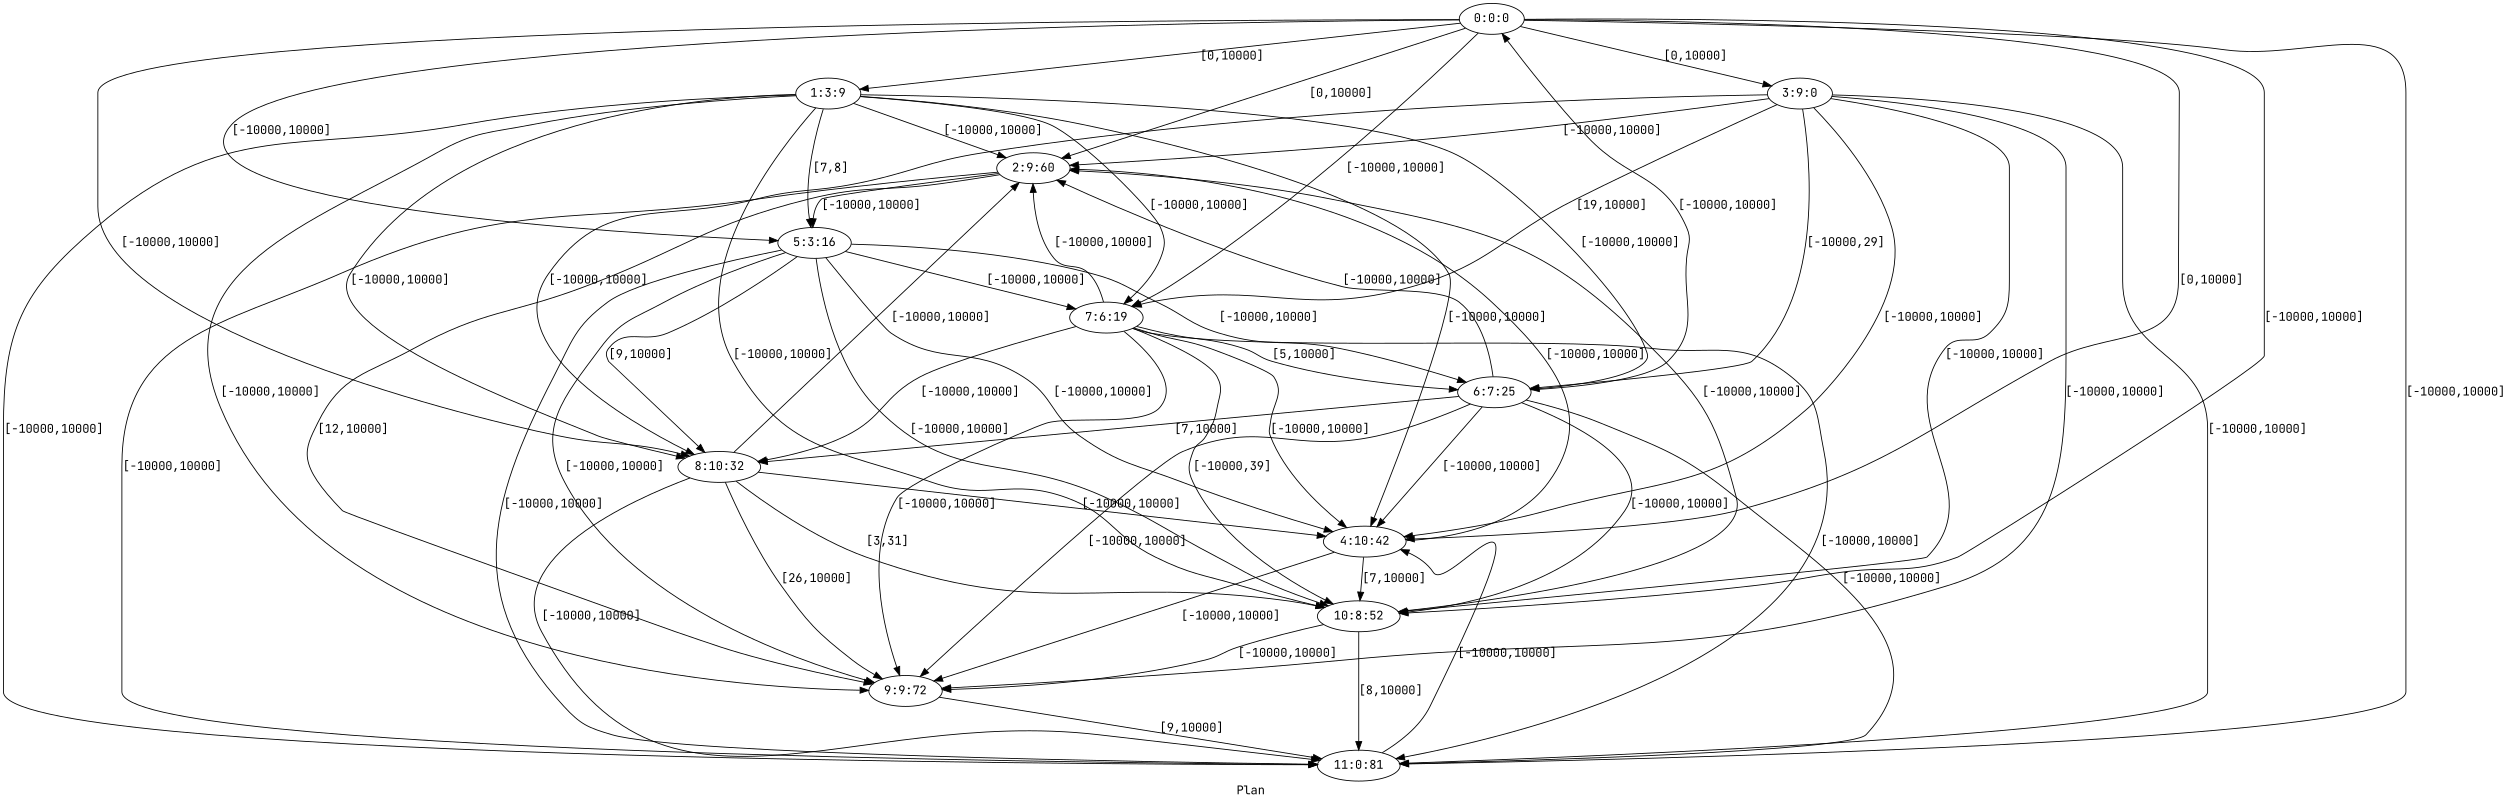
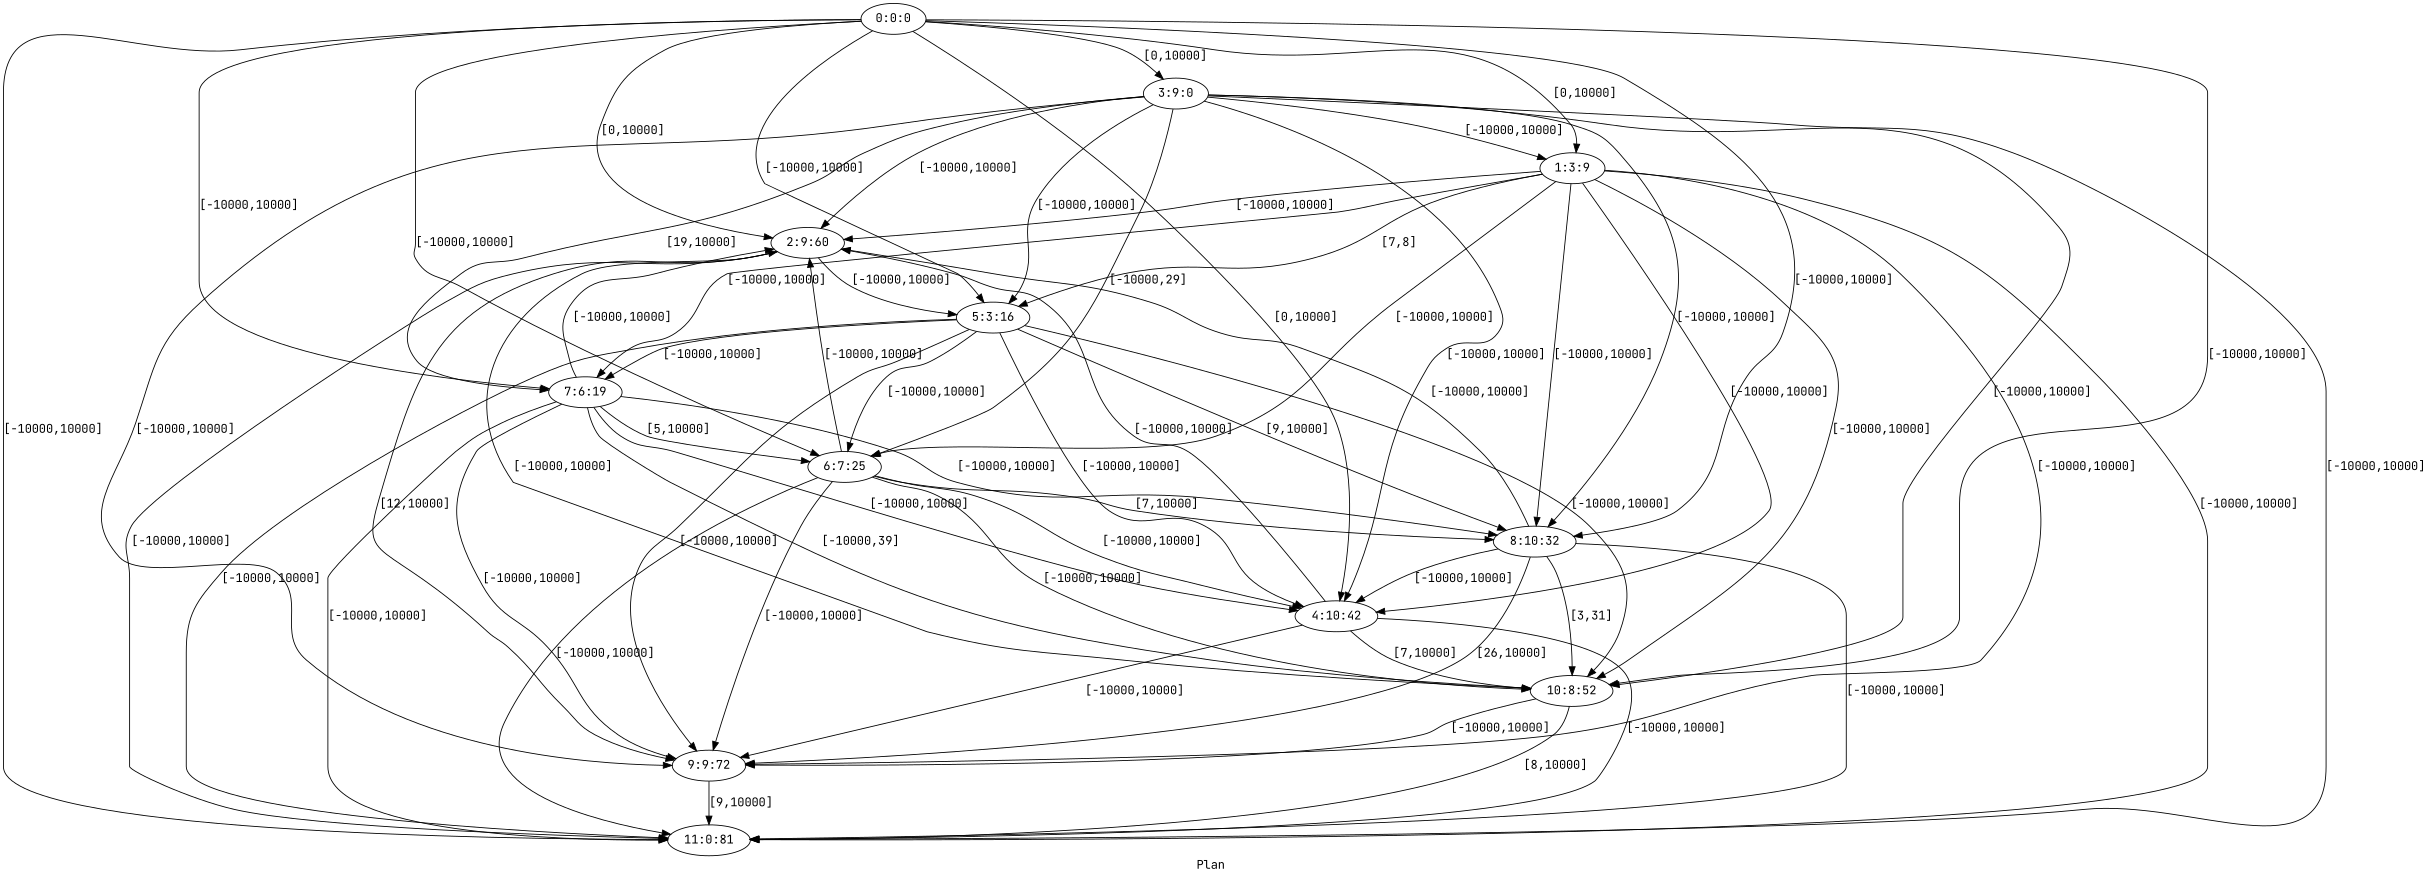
none -> (1374, 118)
none -> (1051, 179)
(1689, 237) -> (415, 141)
(1471, 619) -> (1427, 814)
